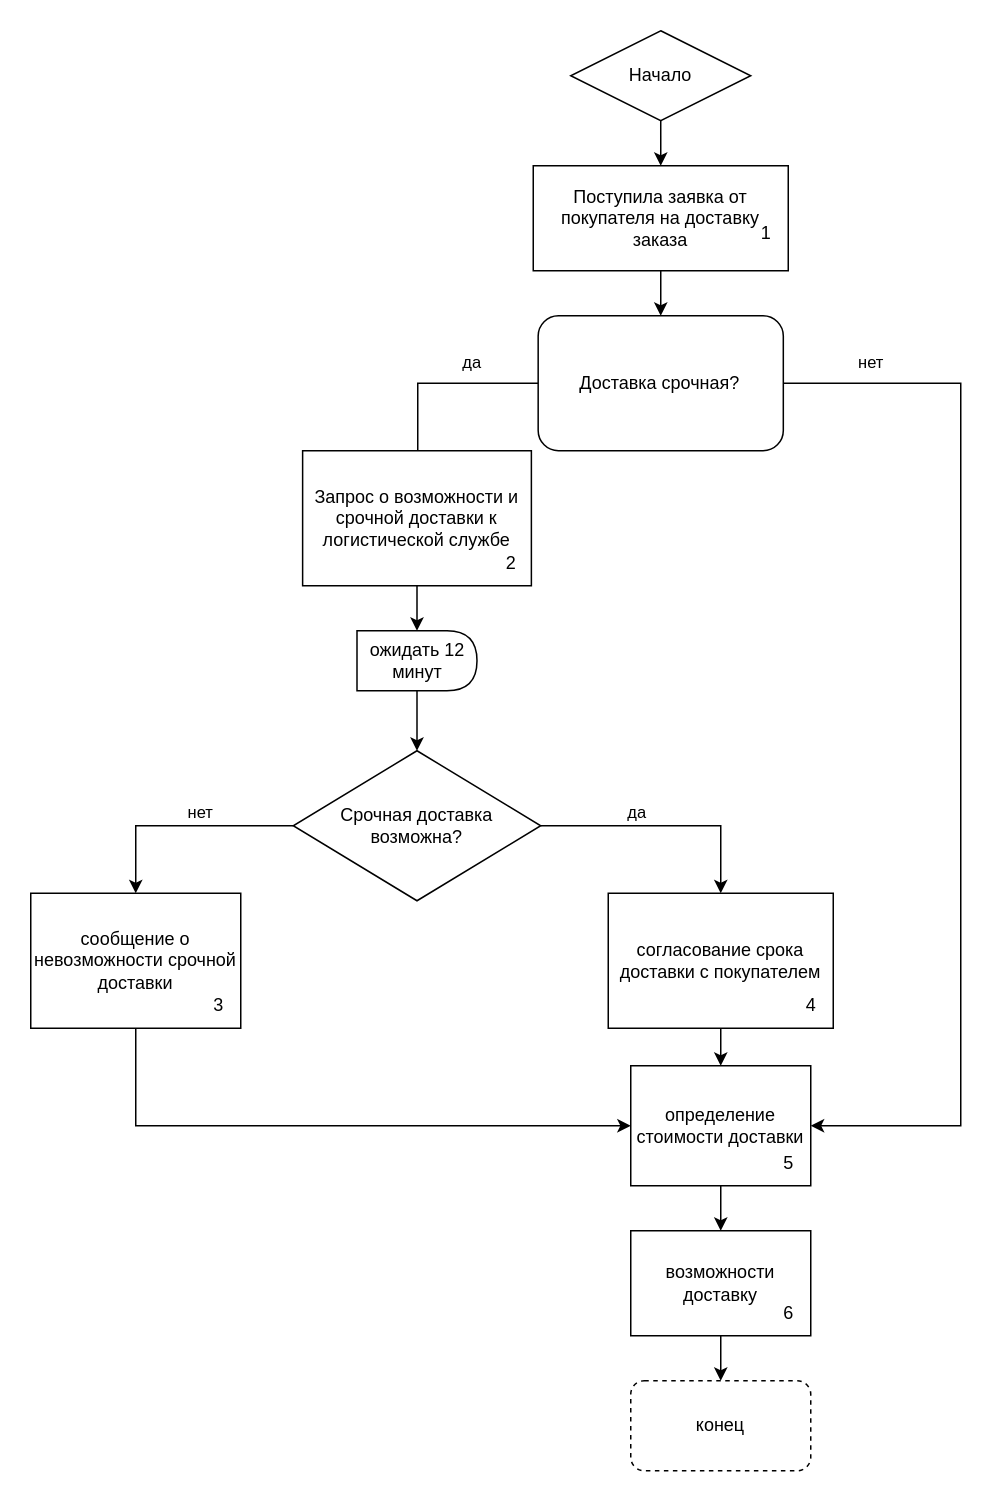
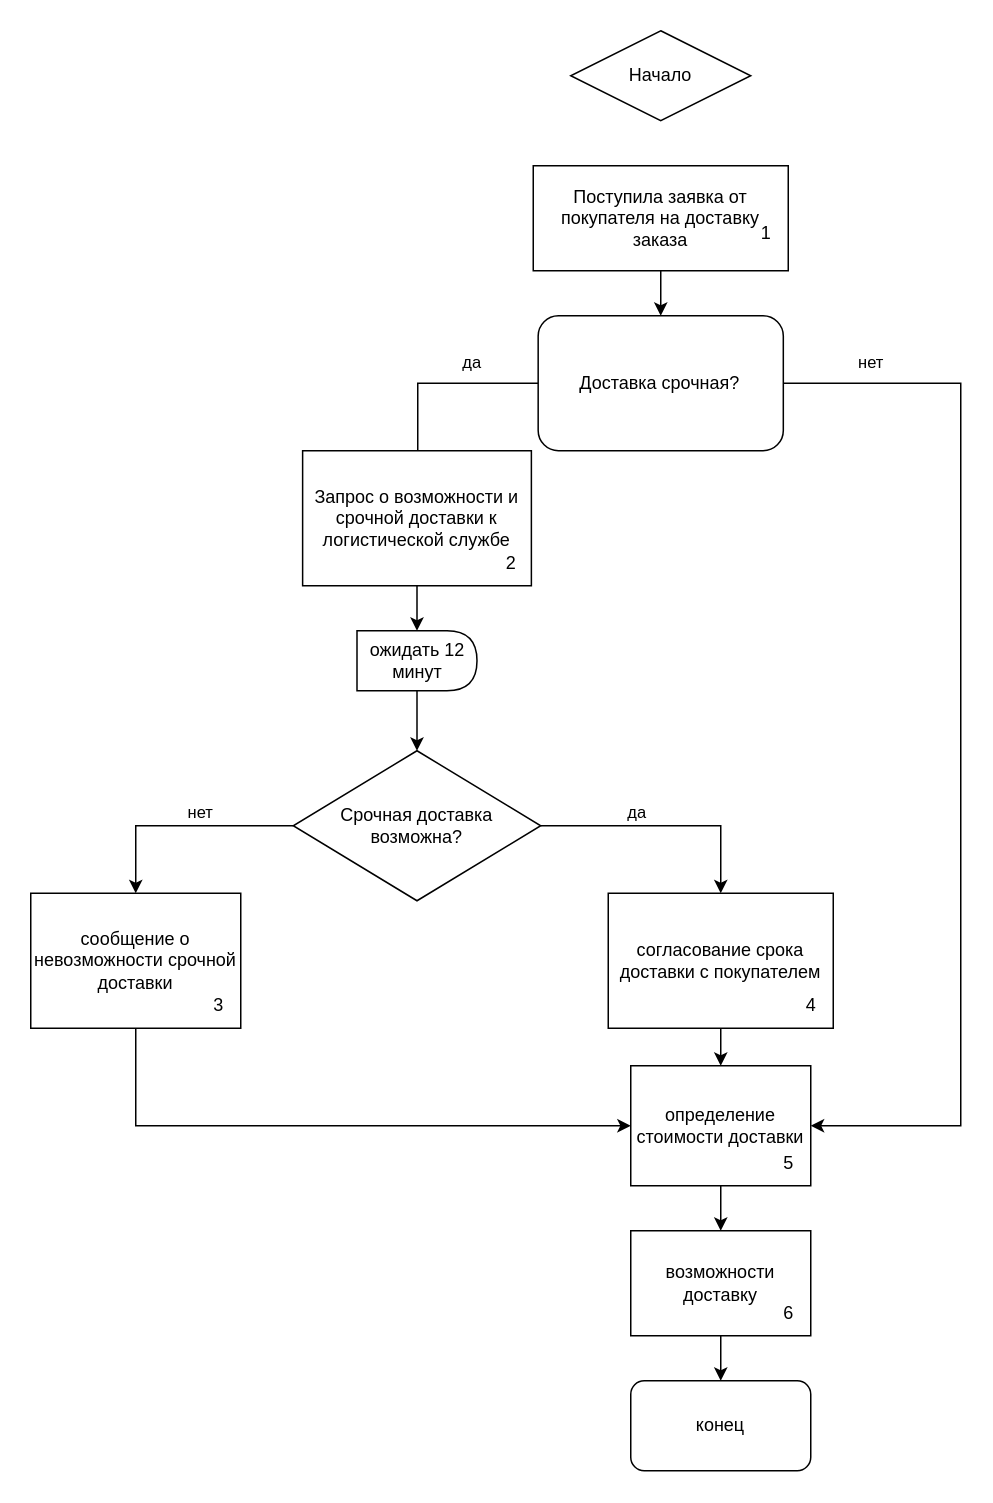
(661, 149) -> none
(721, 1426) -> (721, 1426)
